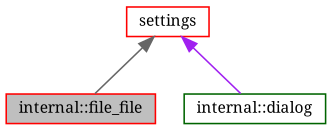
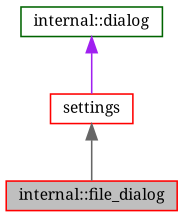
(217, 71) -> (92, 73)
(81, 109) -> (92, 196)
